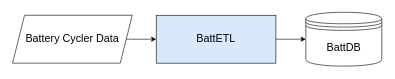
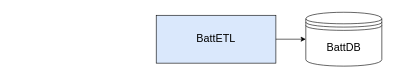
(72, 39) -> none
(150, 39) -> none
